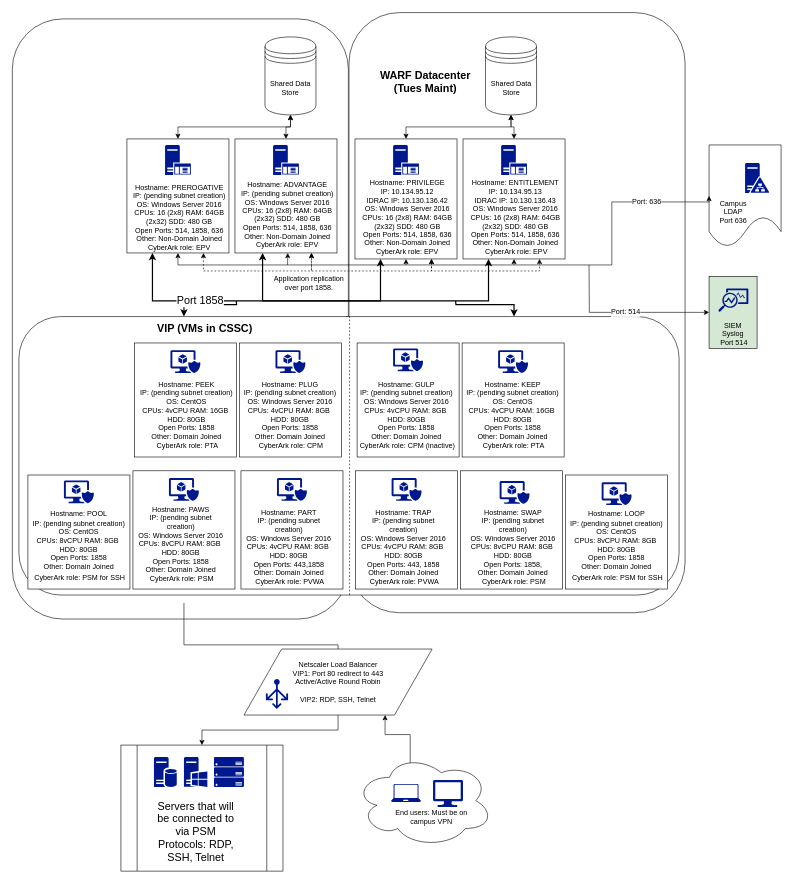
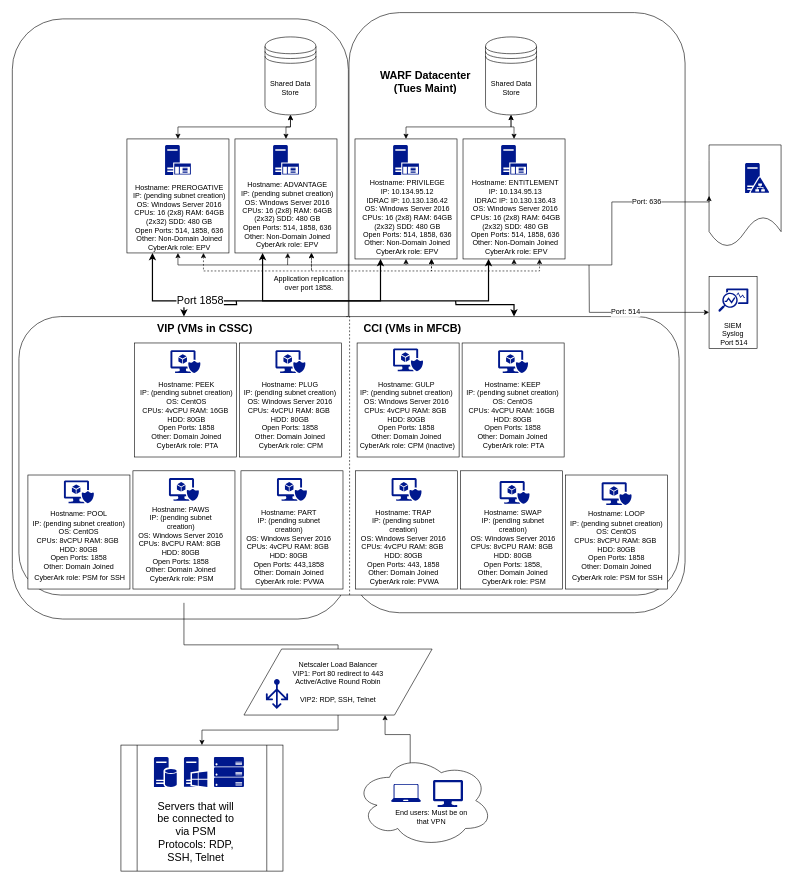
(733, 212) -> none
(733, 312) -> (733, 312)
none -> (413, 328)
(431, 817) -> (431, 817)
